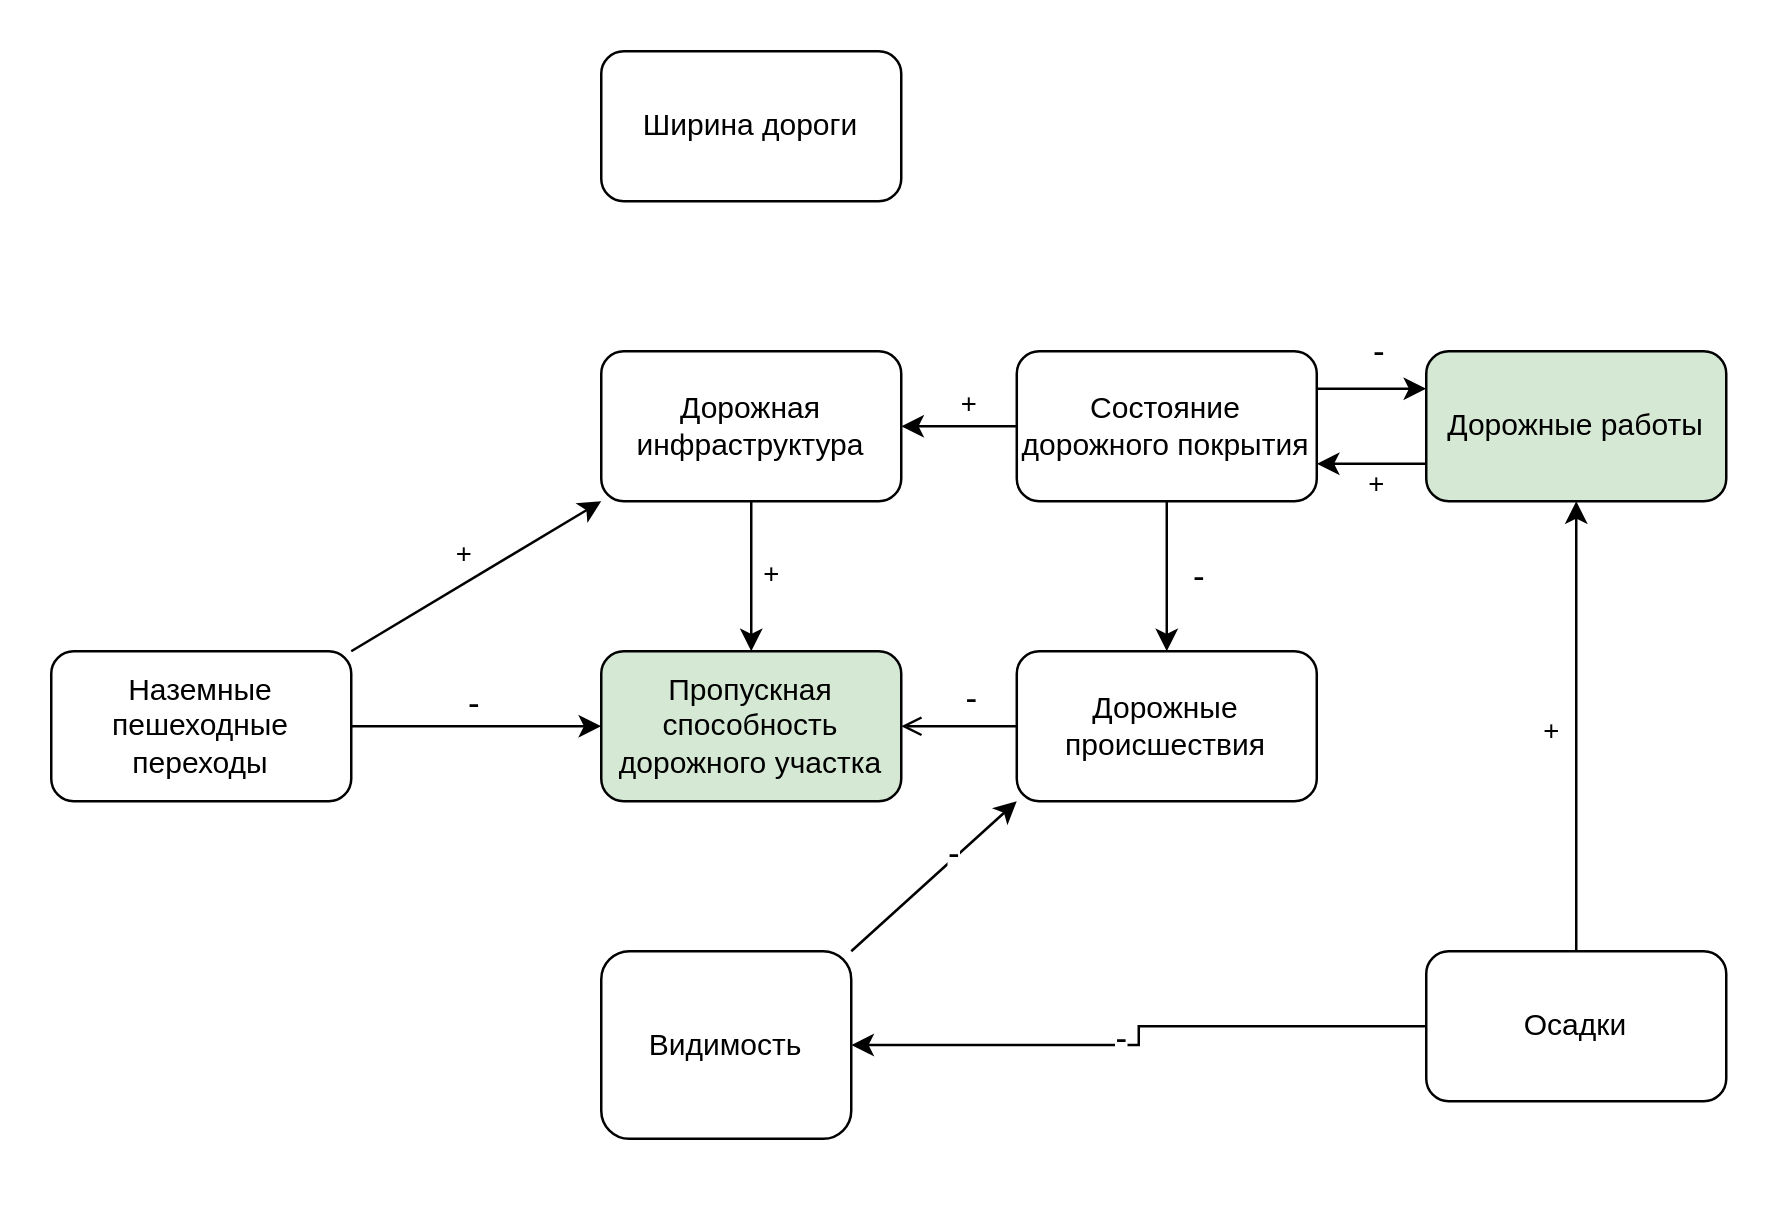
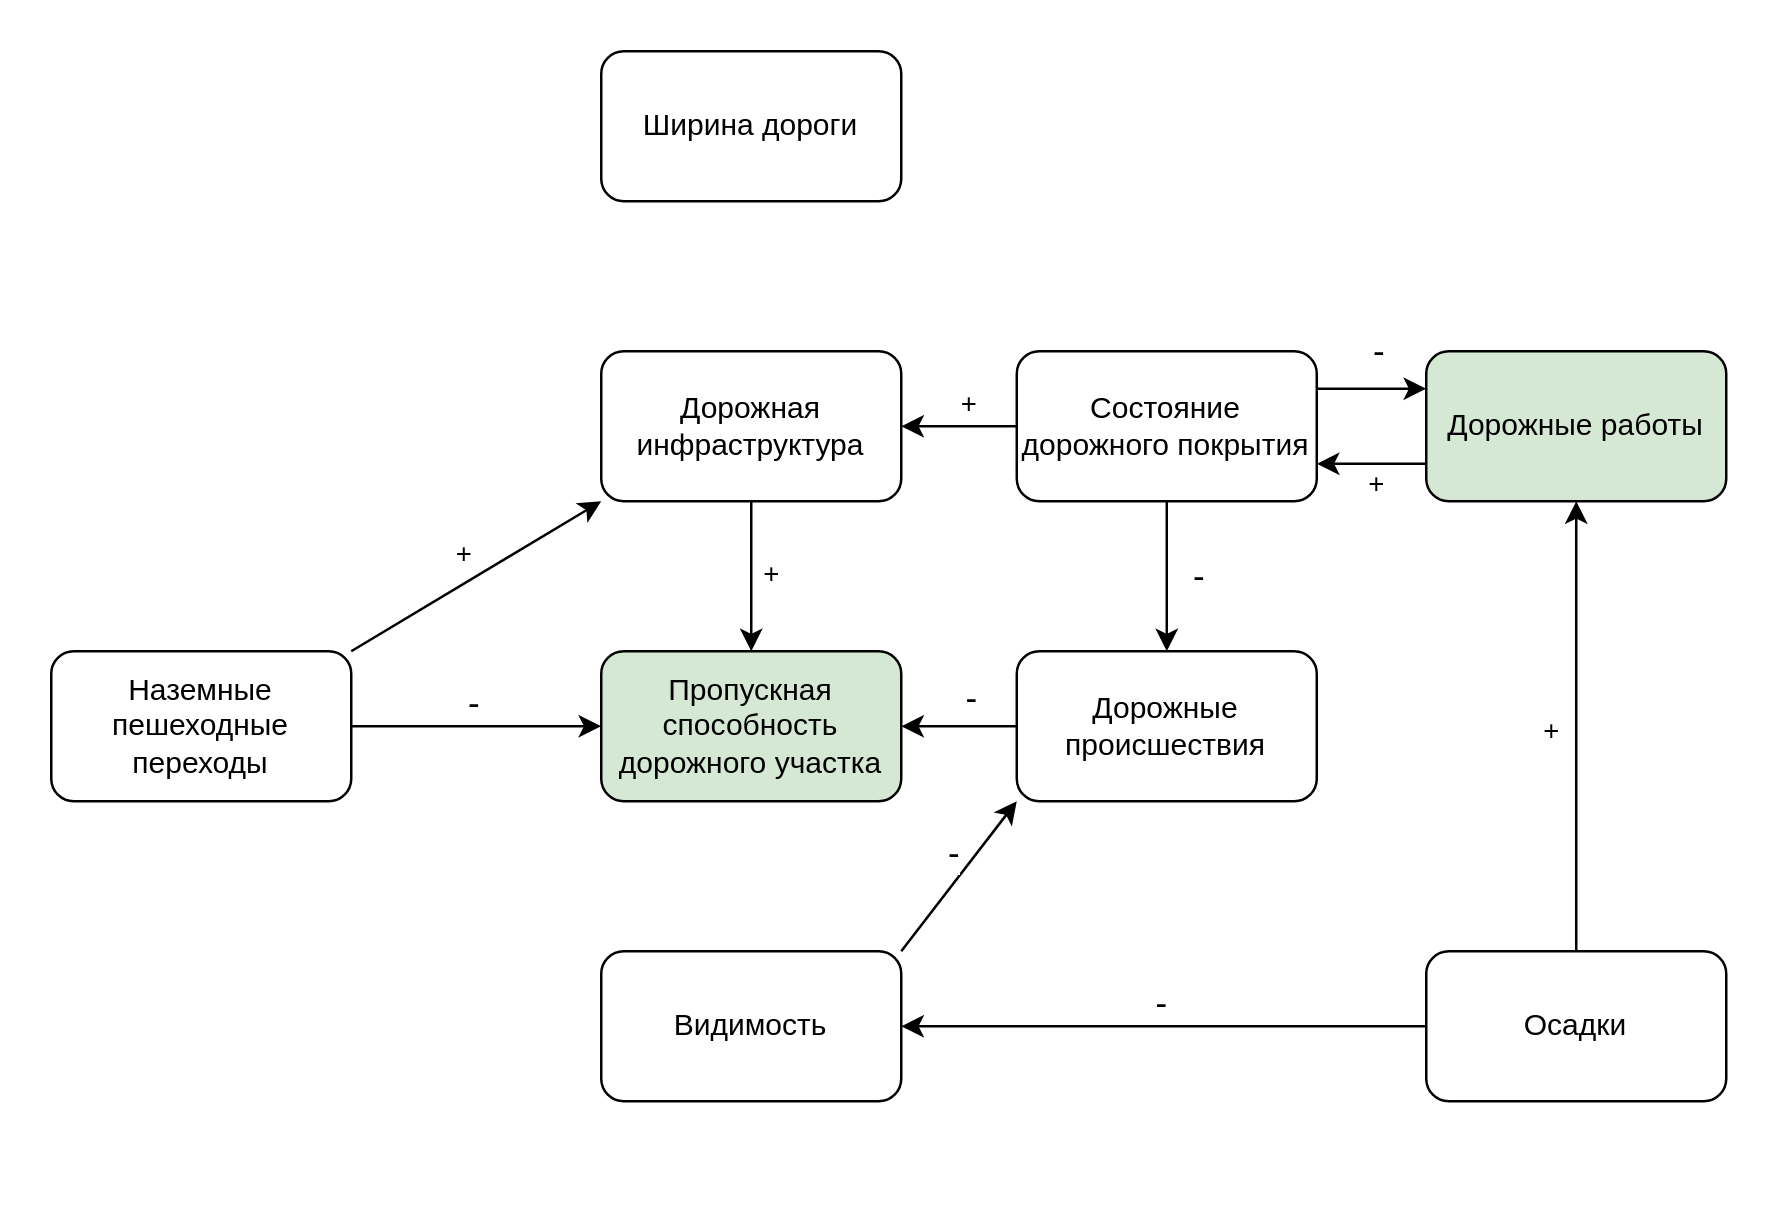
(915, 726) -> (919, 726)
(726, 1045) -> (751, 1026)
